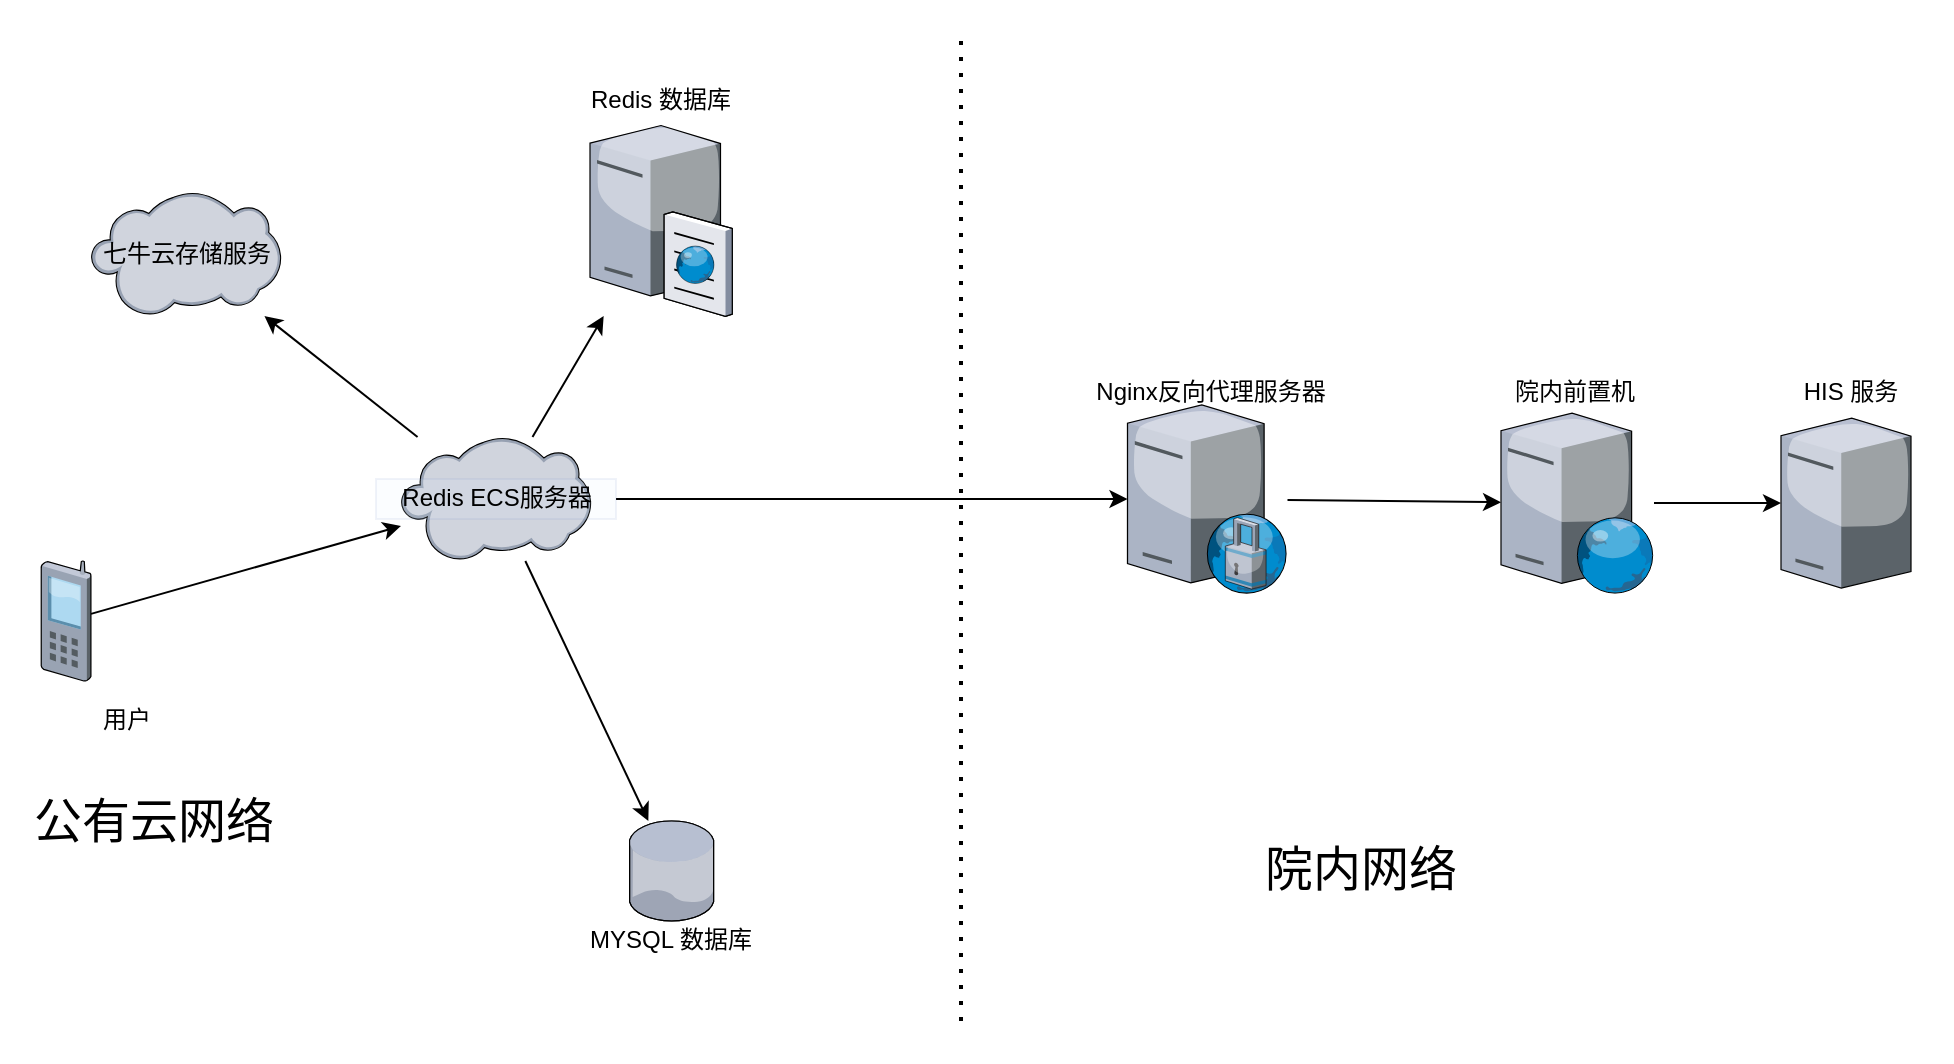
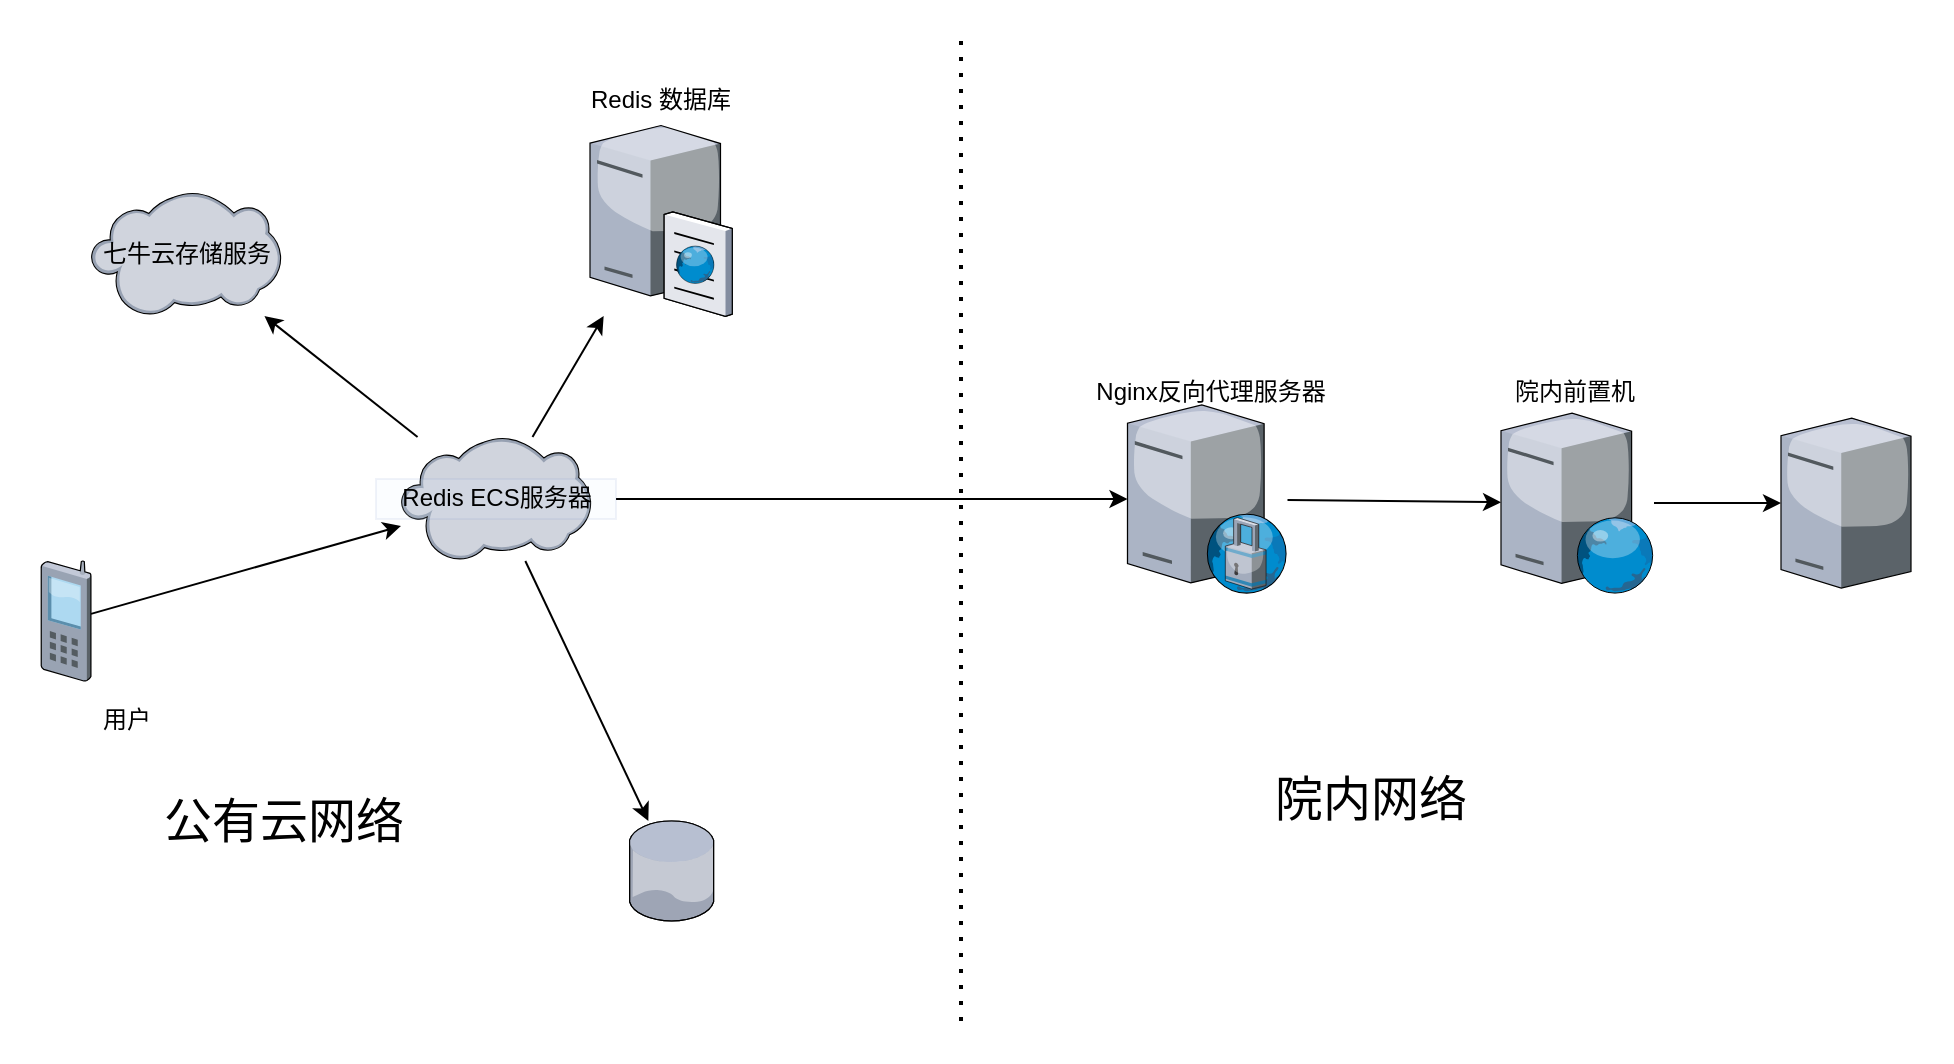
(1851, 393) -> none
(161, 811) -> (291, 811)
(1361, 871) -> (1371, 801)
(671, 941) -> none
